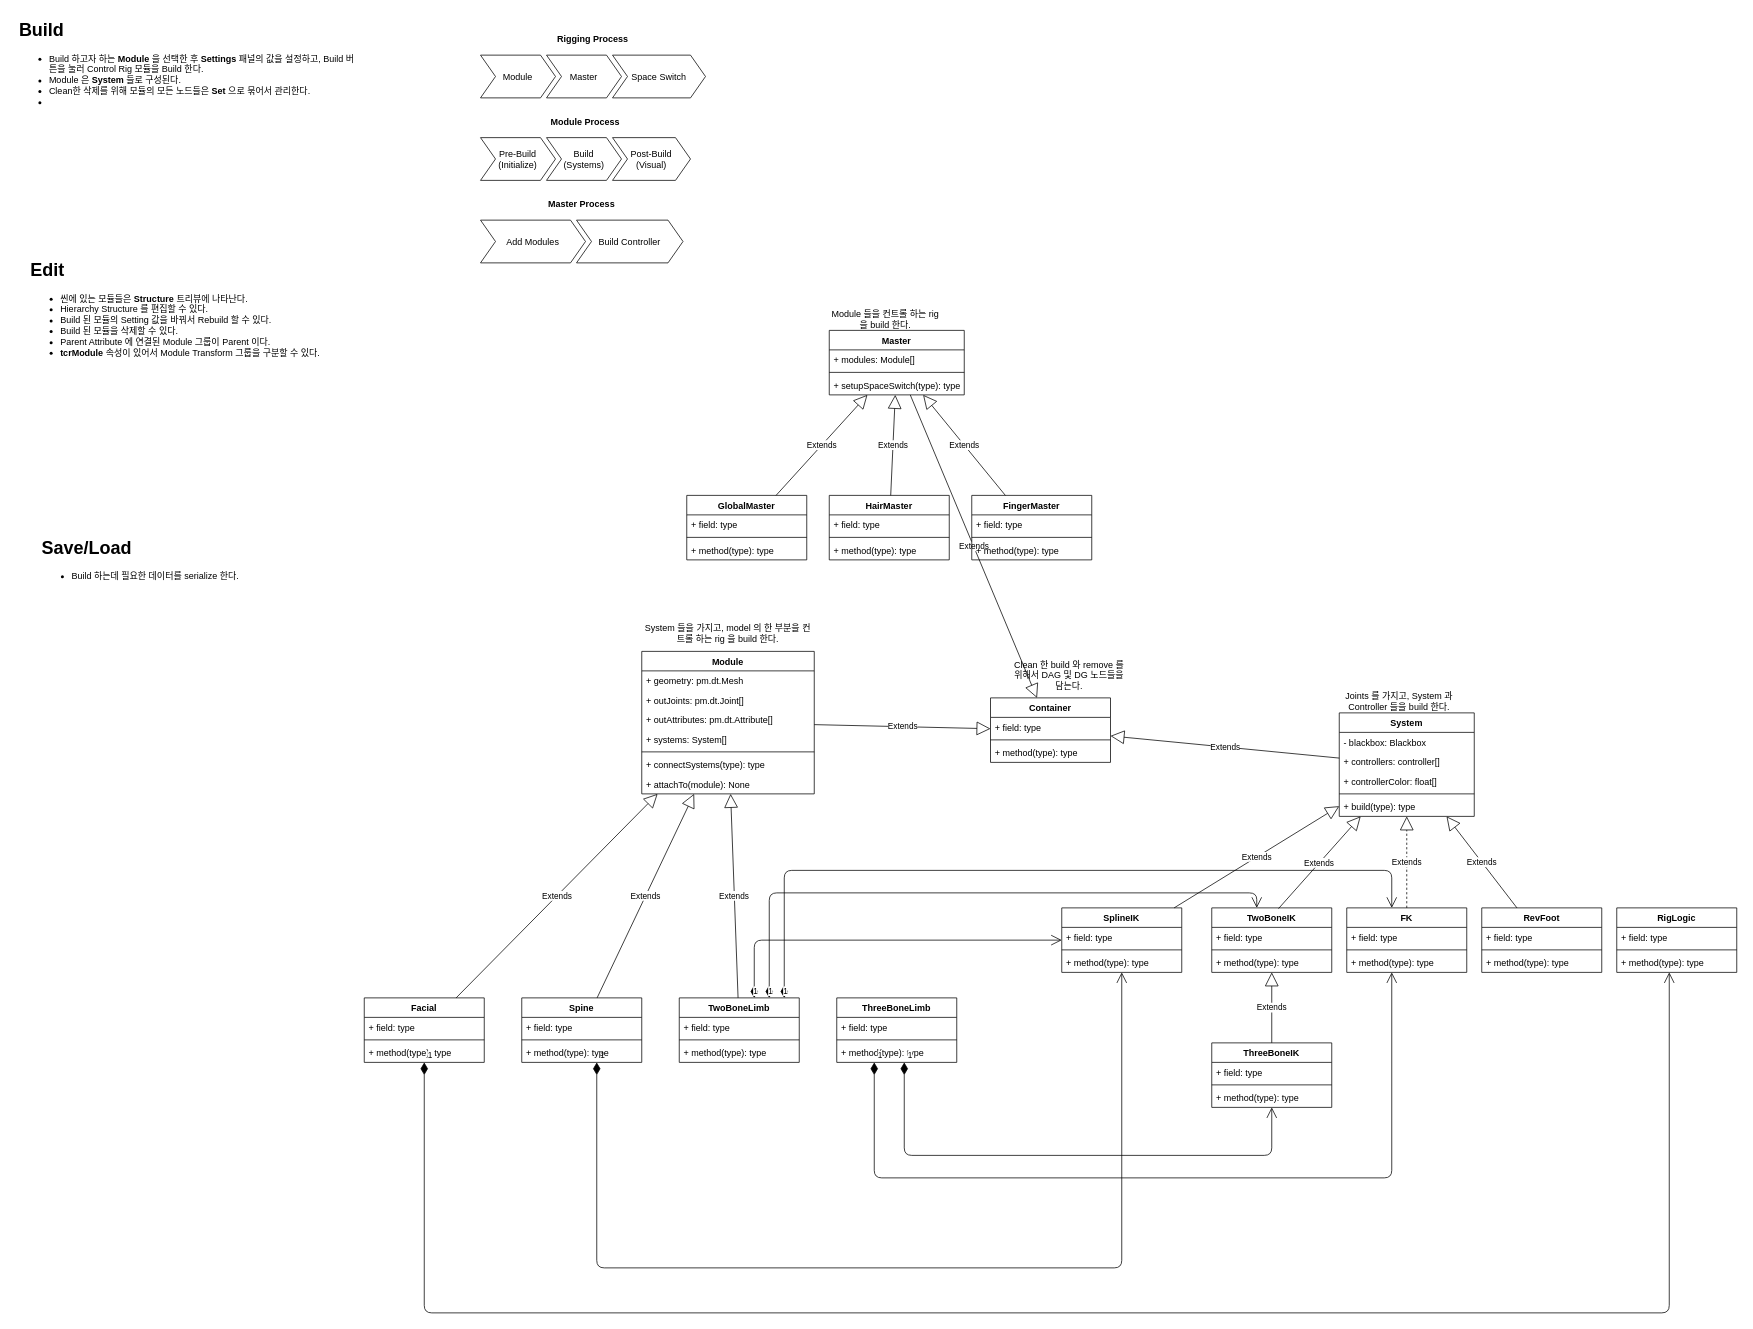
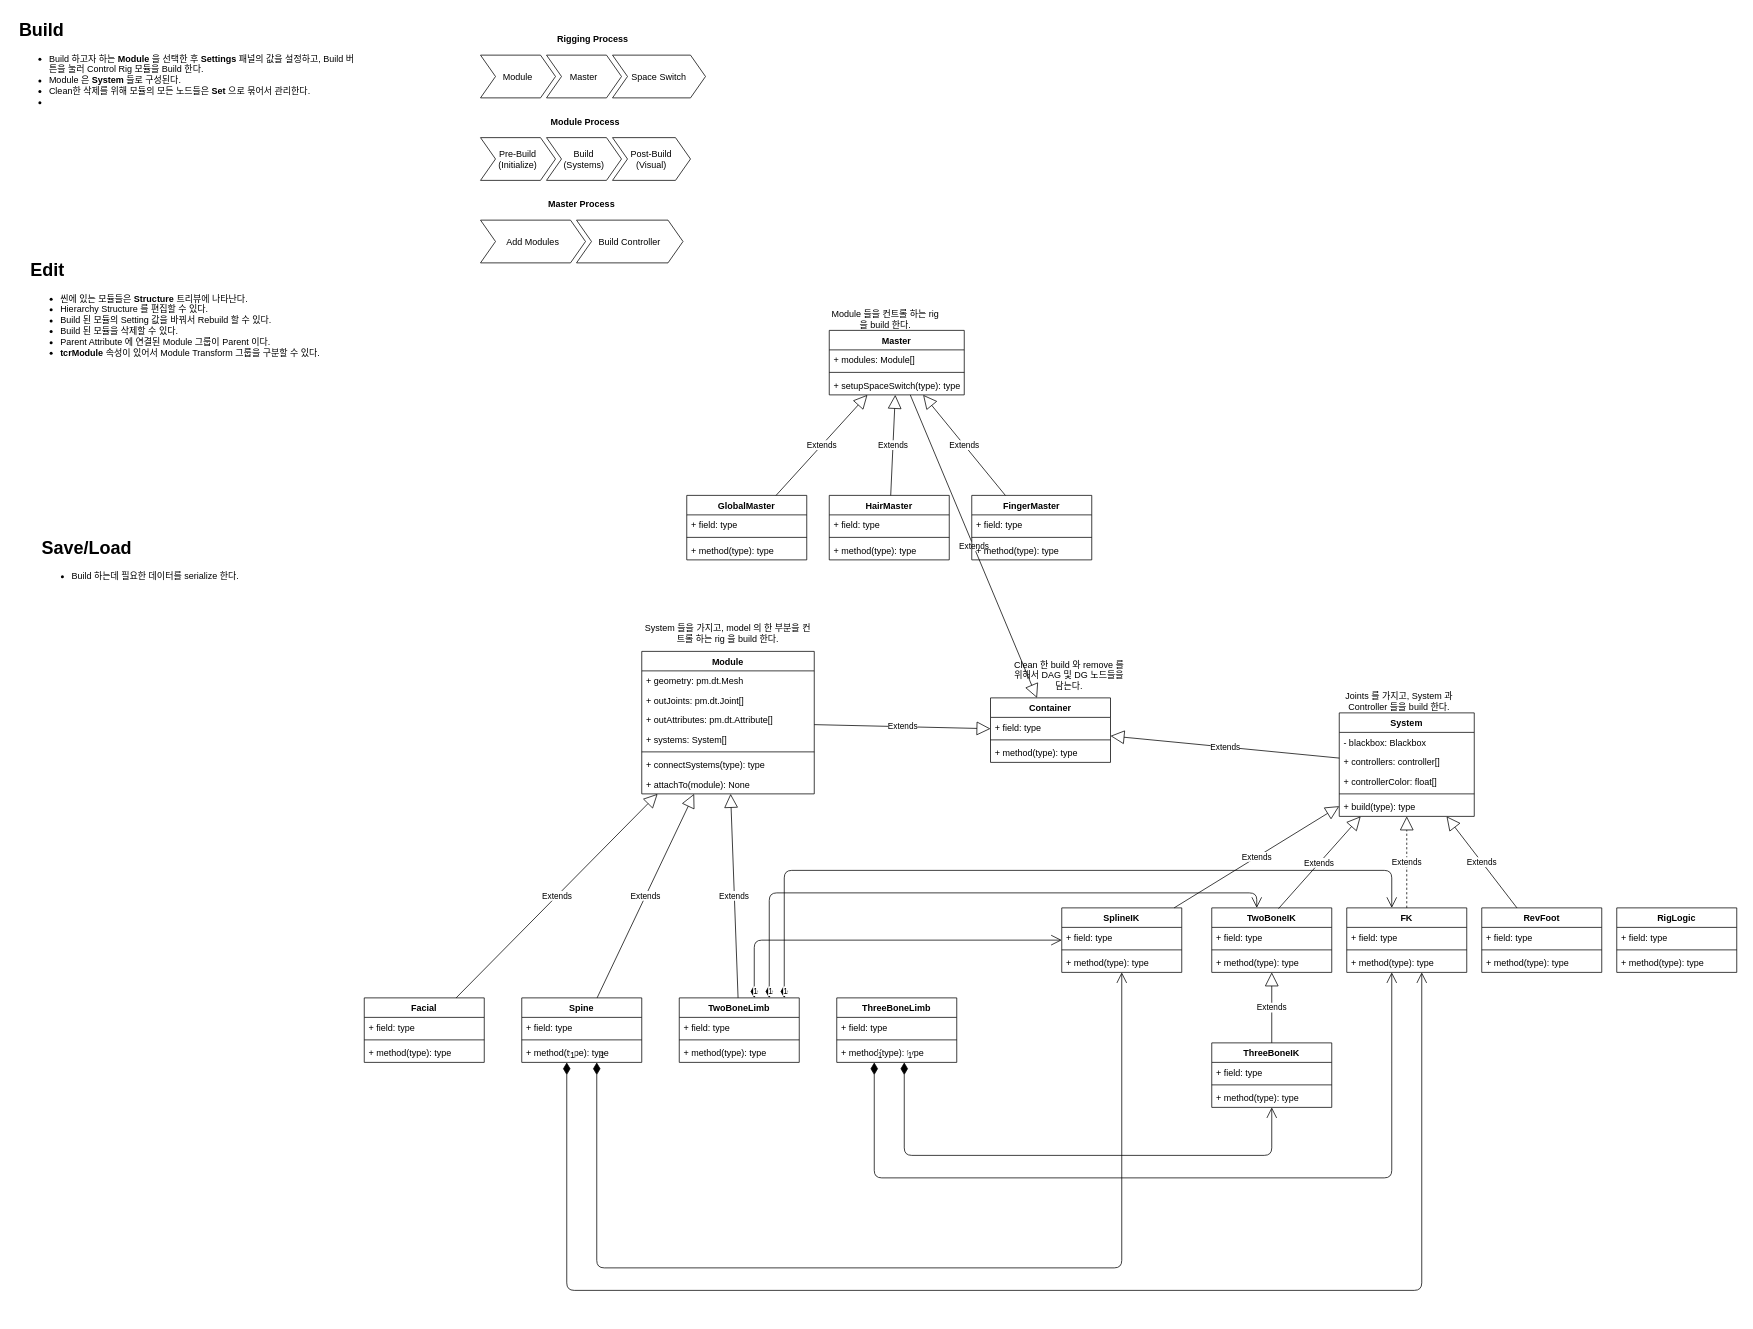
(1669, 1146) -> none
none -> (1044, 1290)
